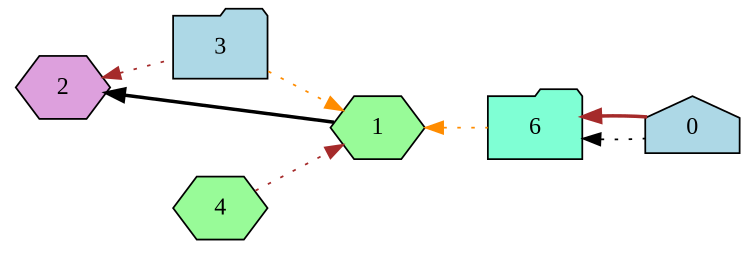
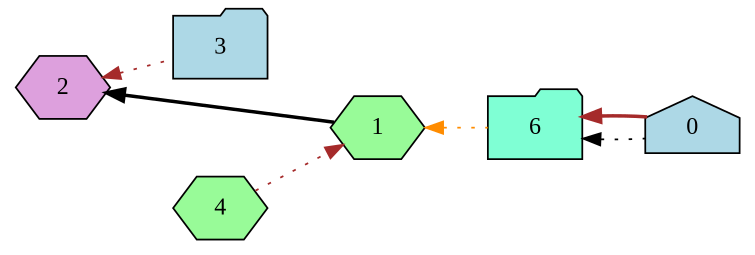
(298, 87) -> none
